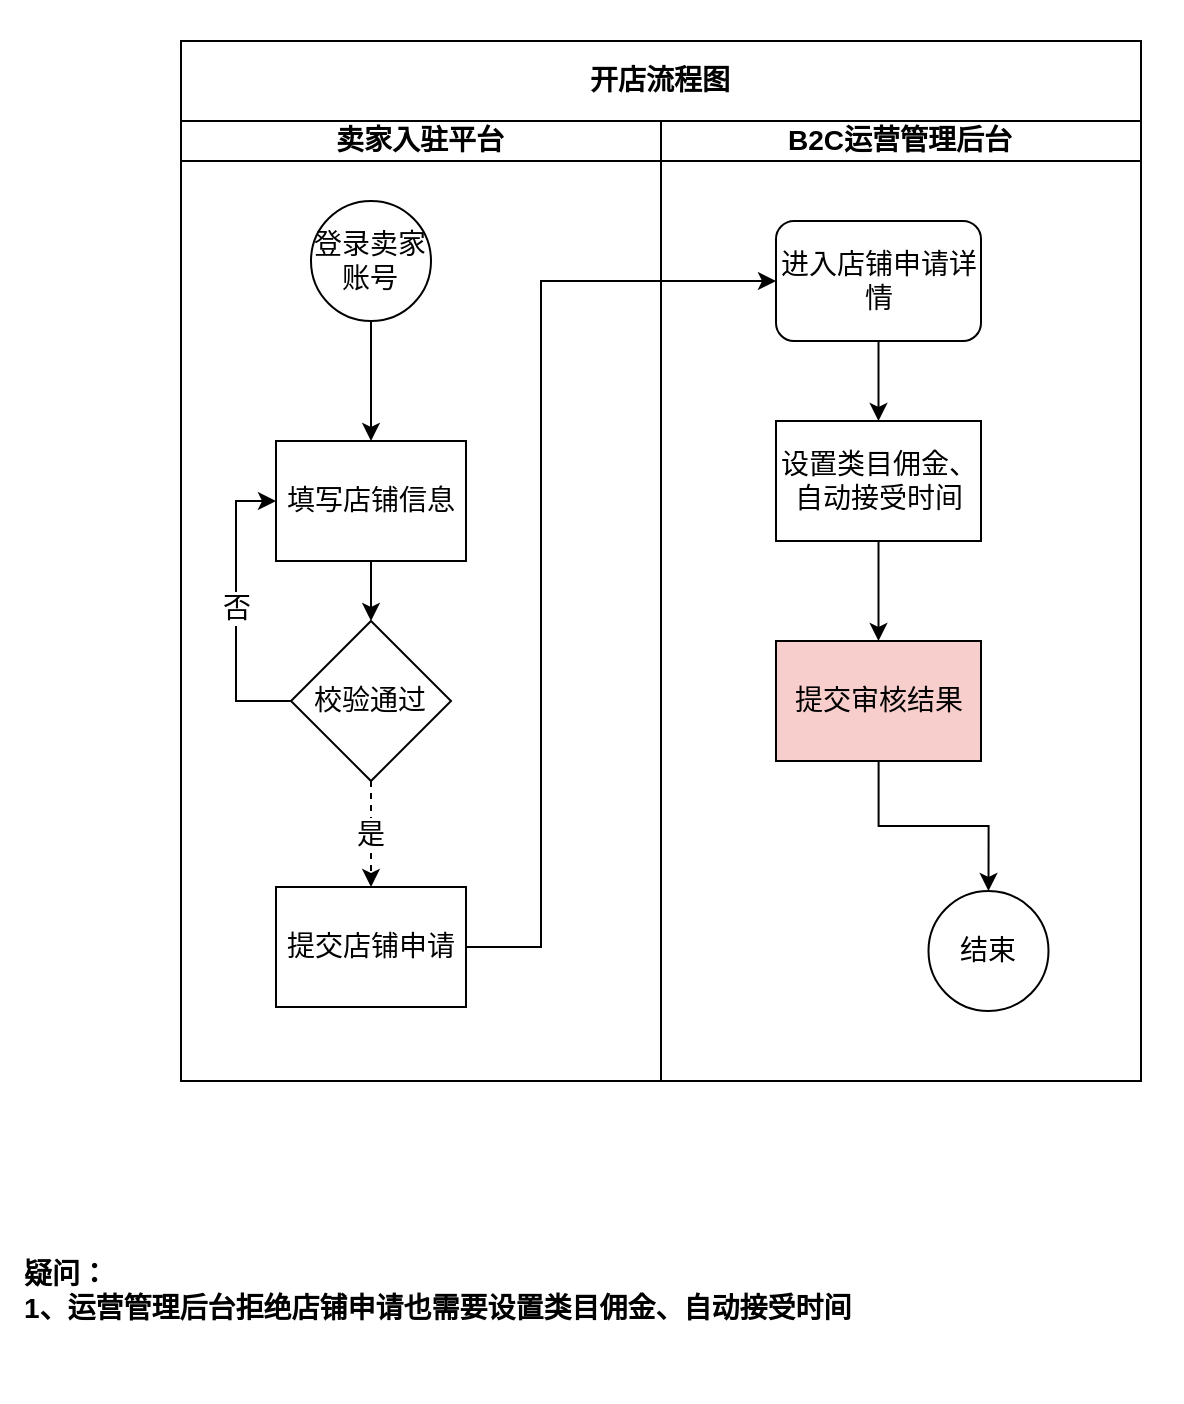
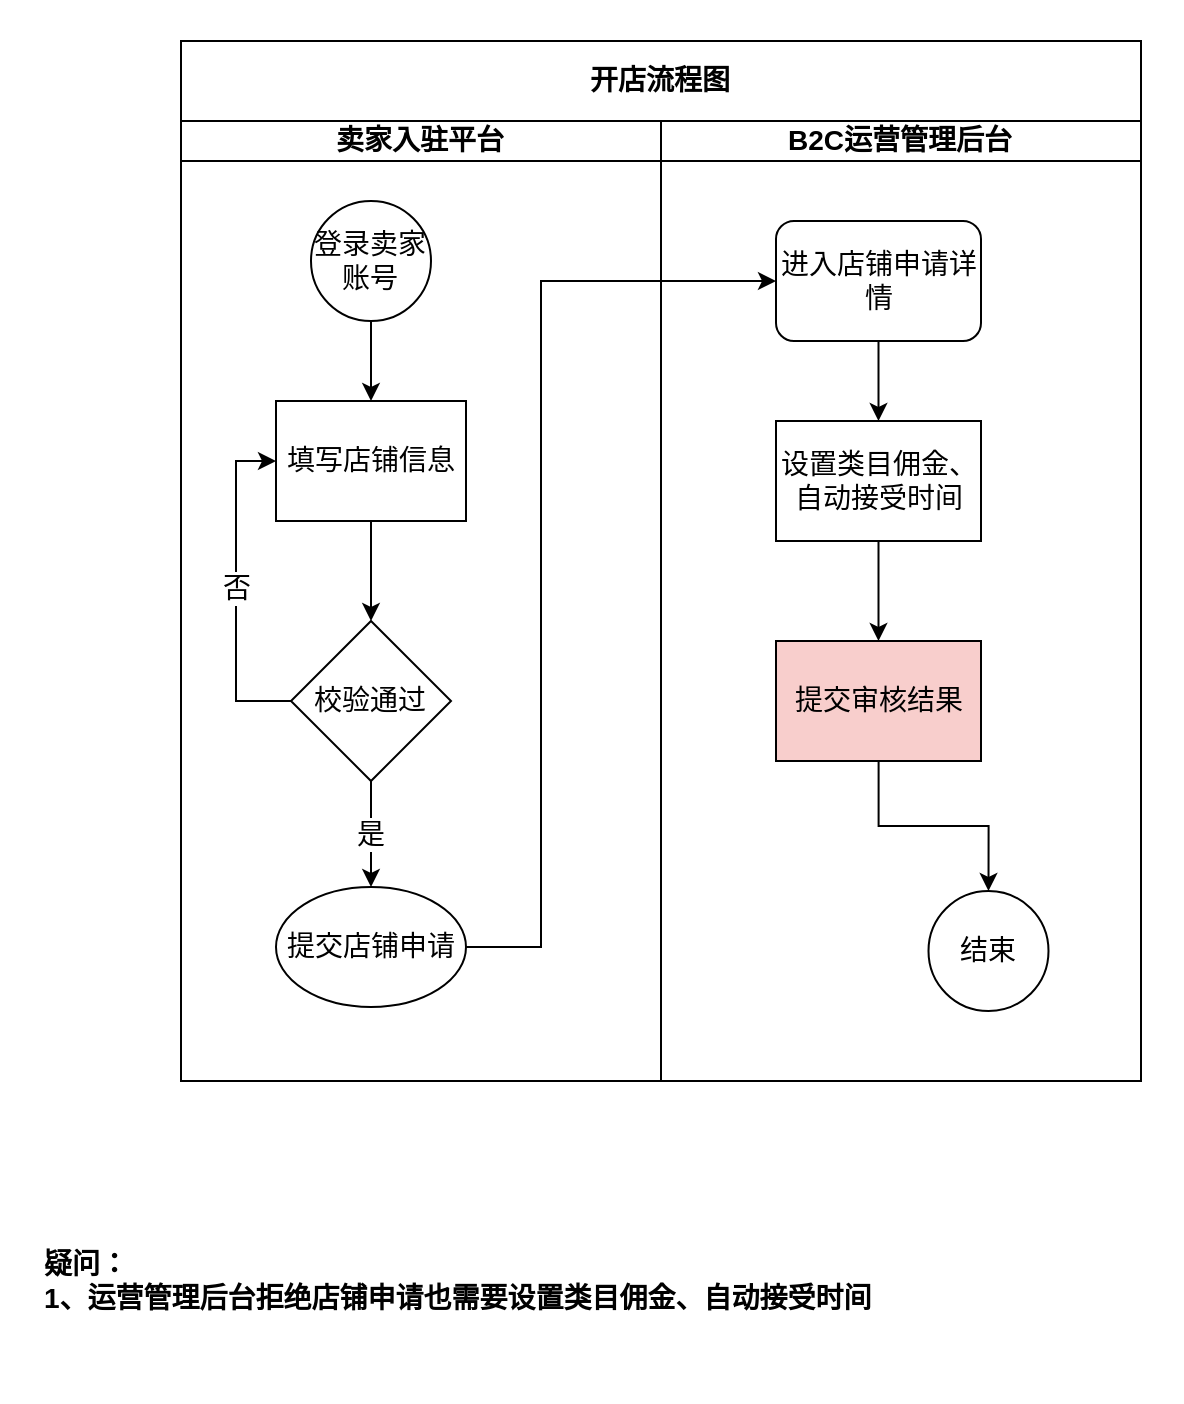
(371, 501) -> (371, 461)
(371, 801) -> (371, 801)
(371, 947) -> (371, 947)
(451, 1291) -> (471, 1281)
